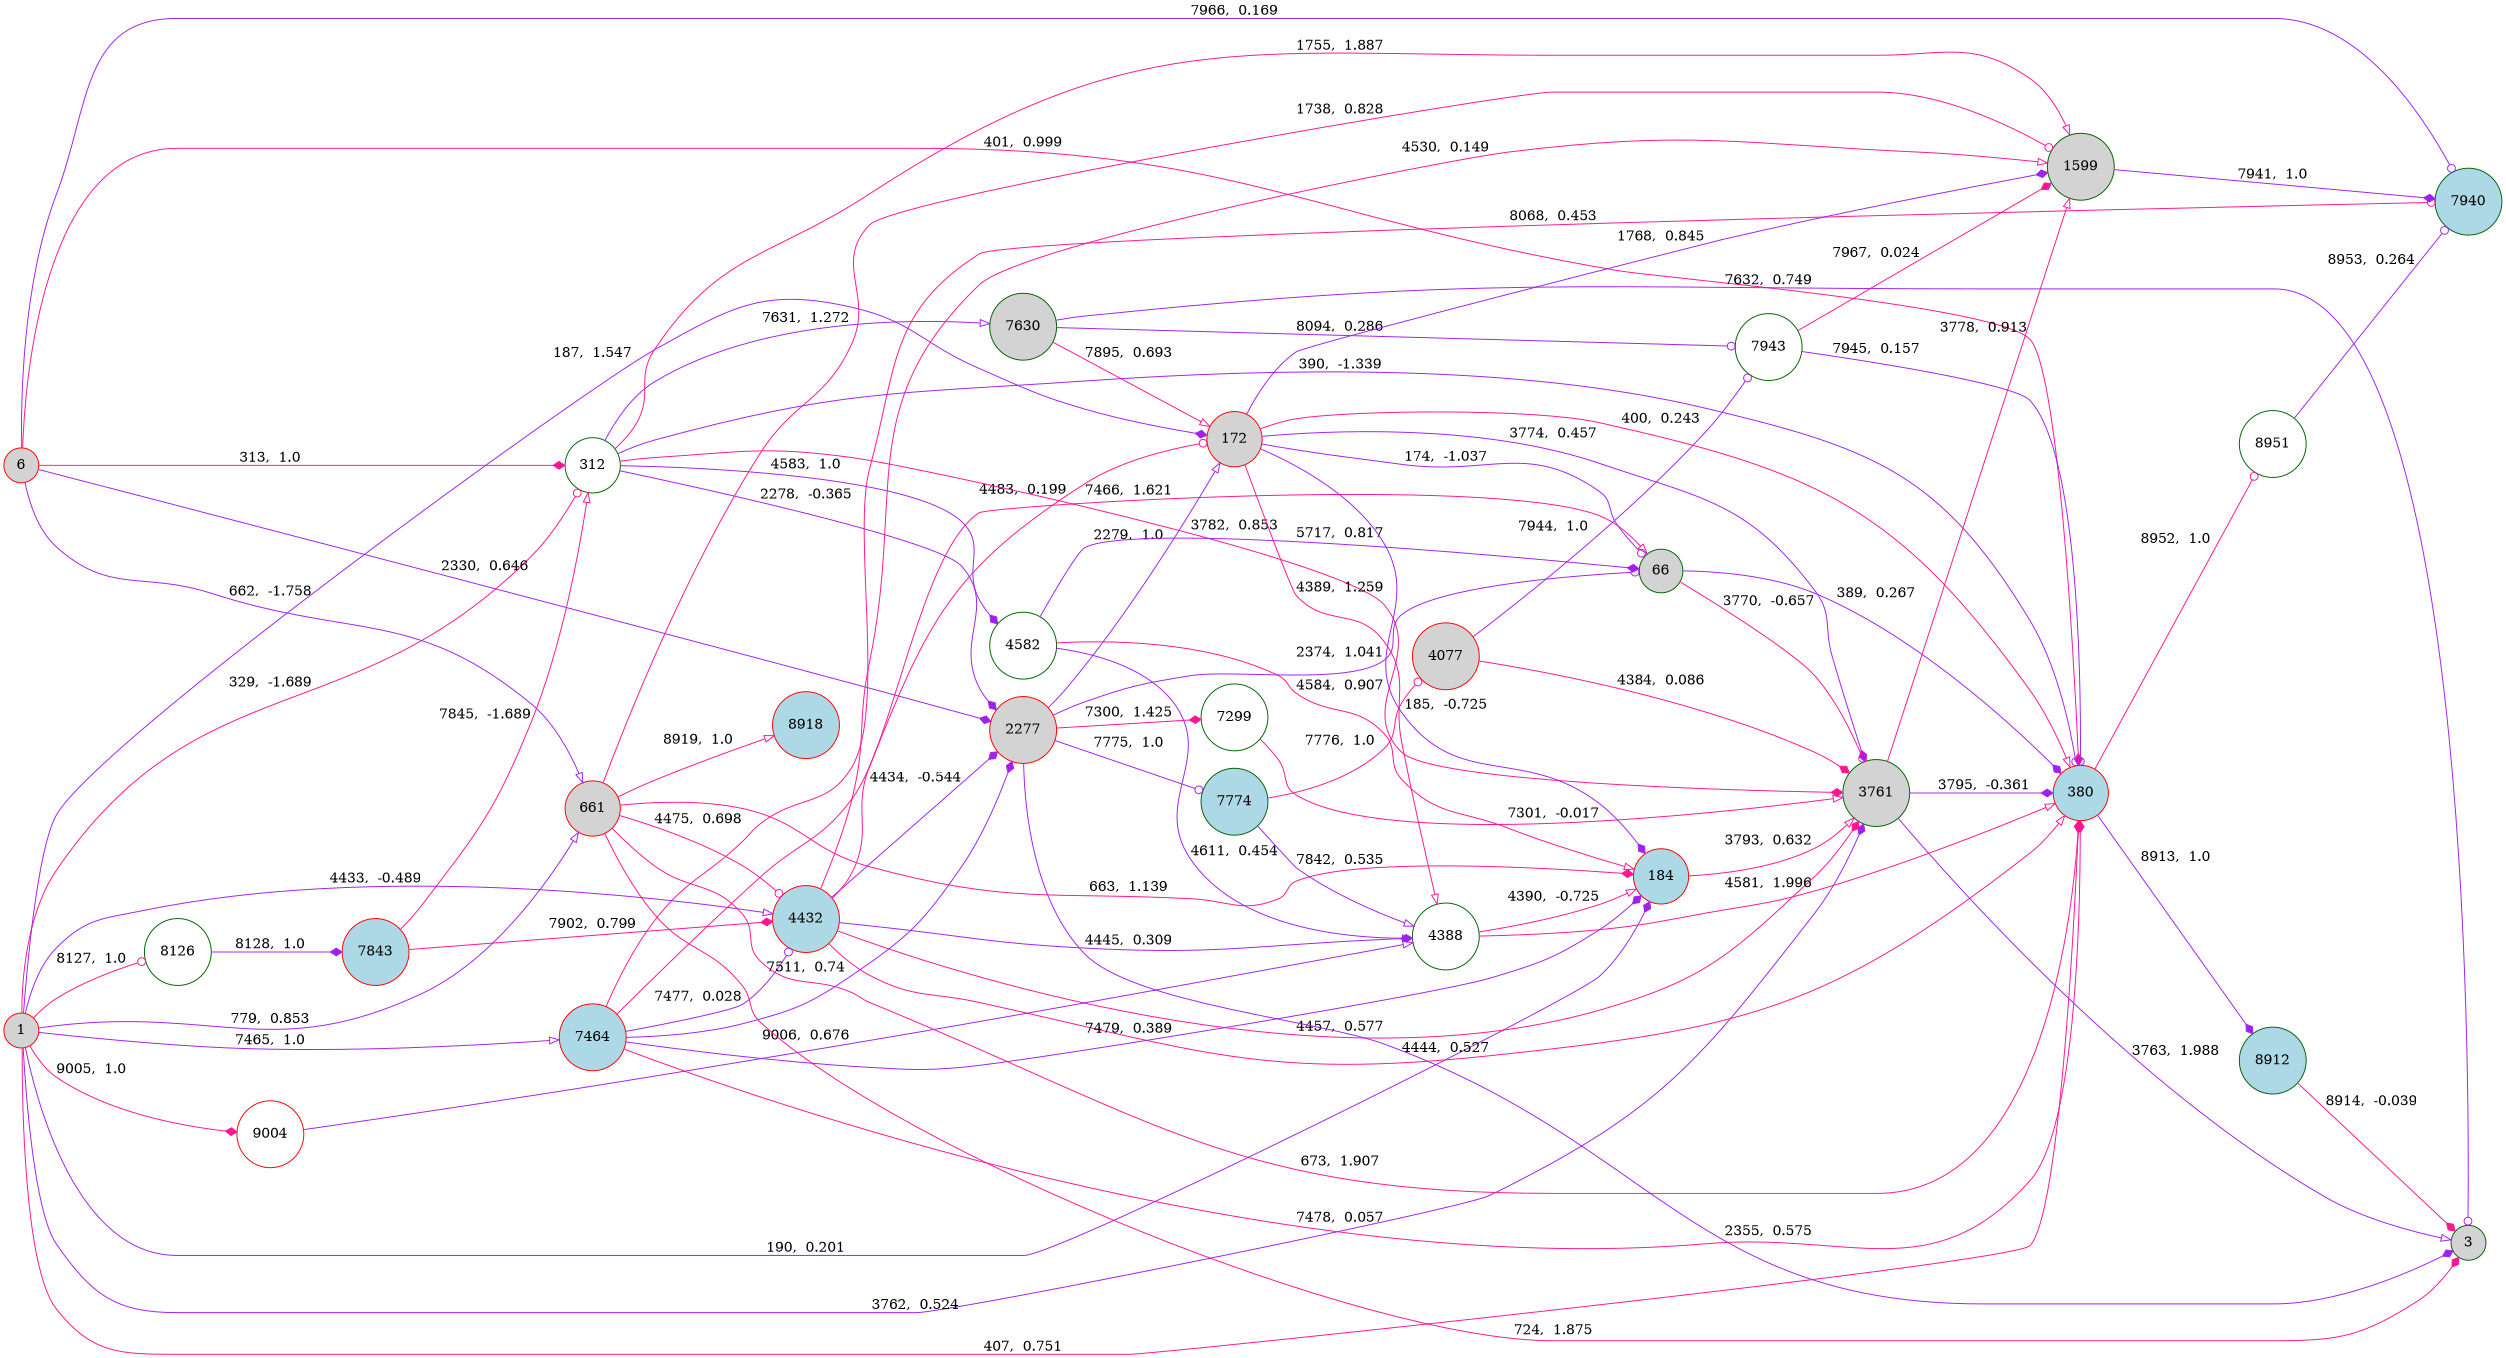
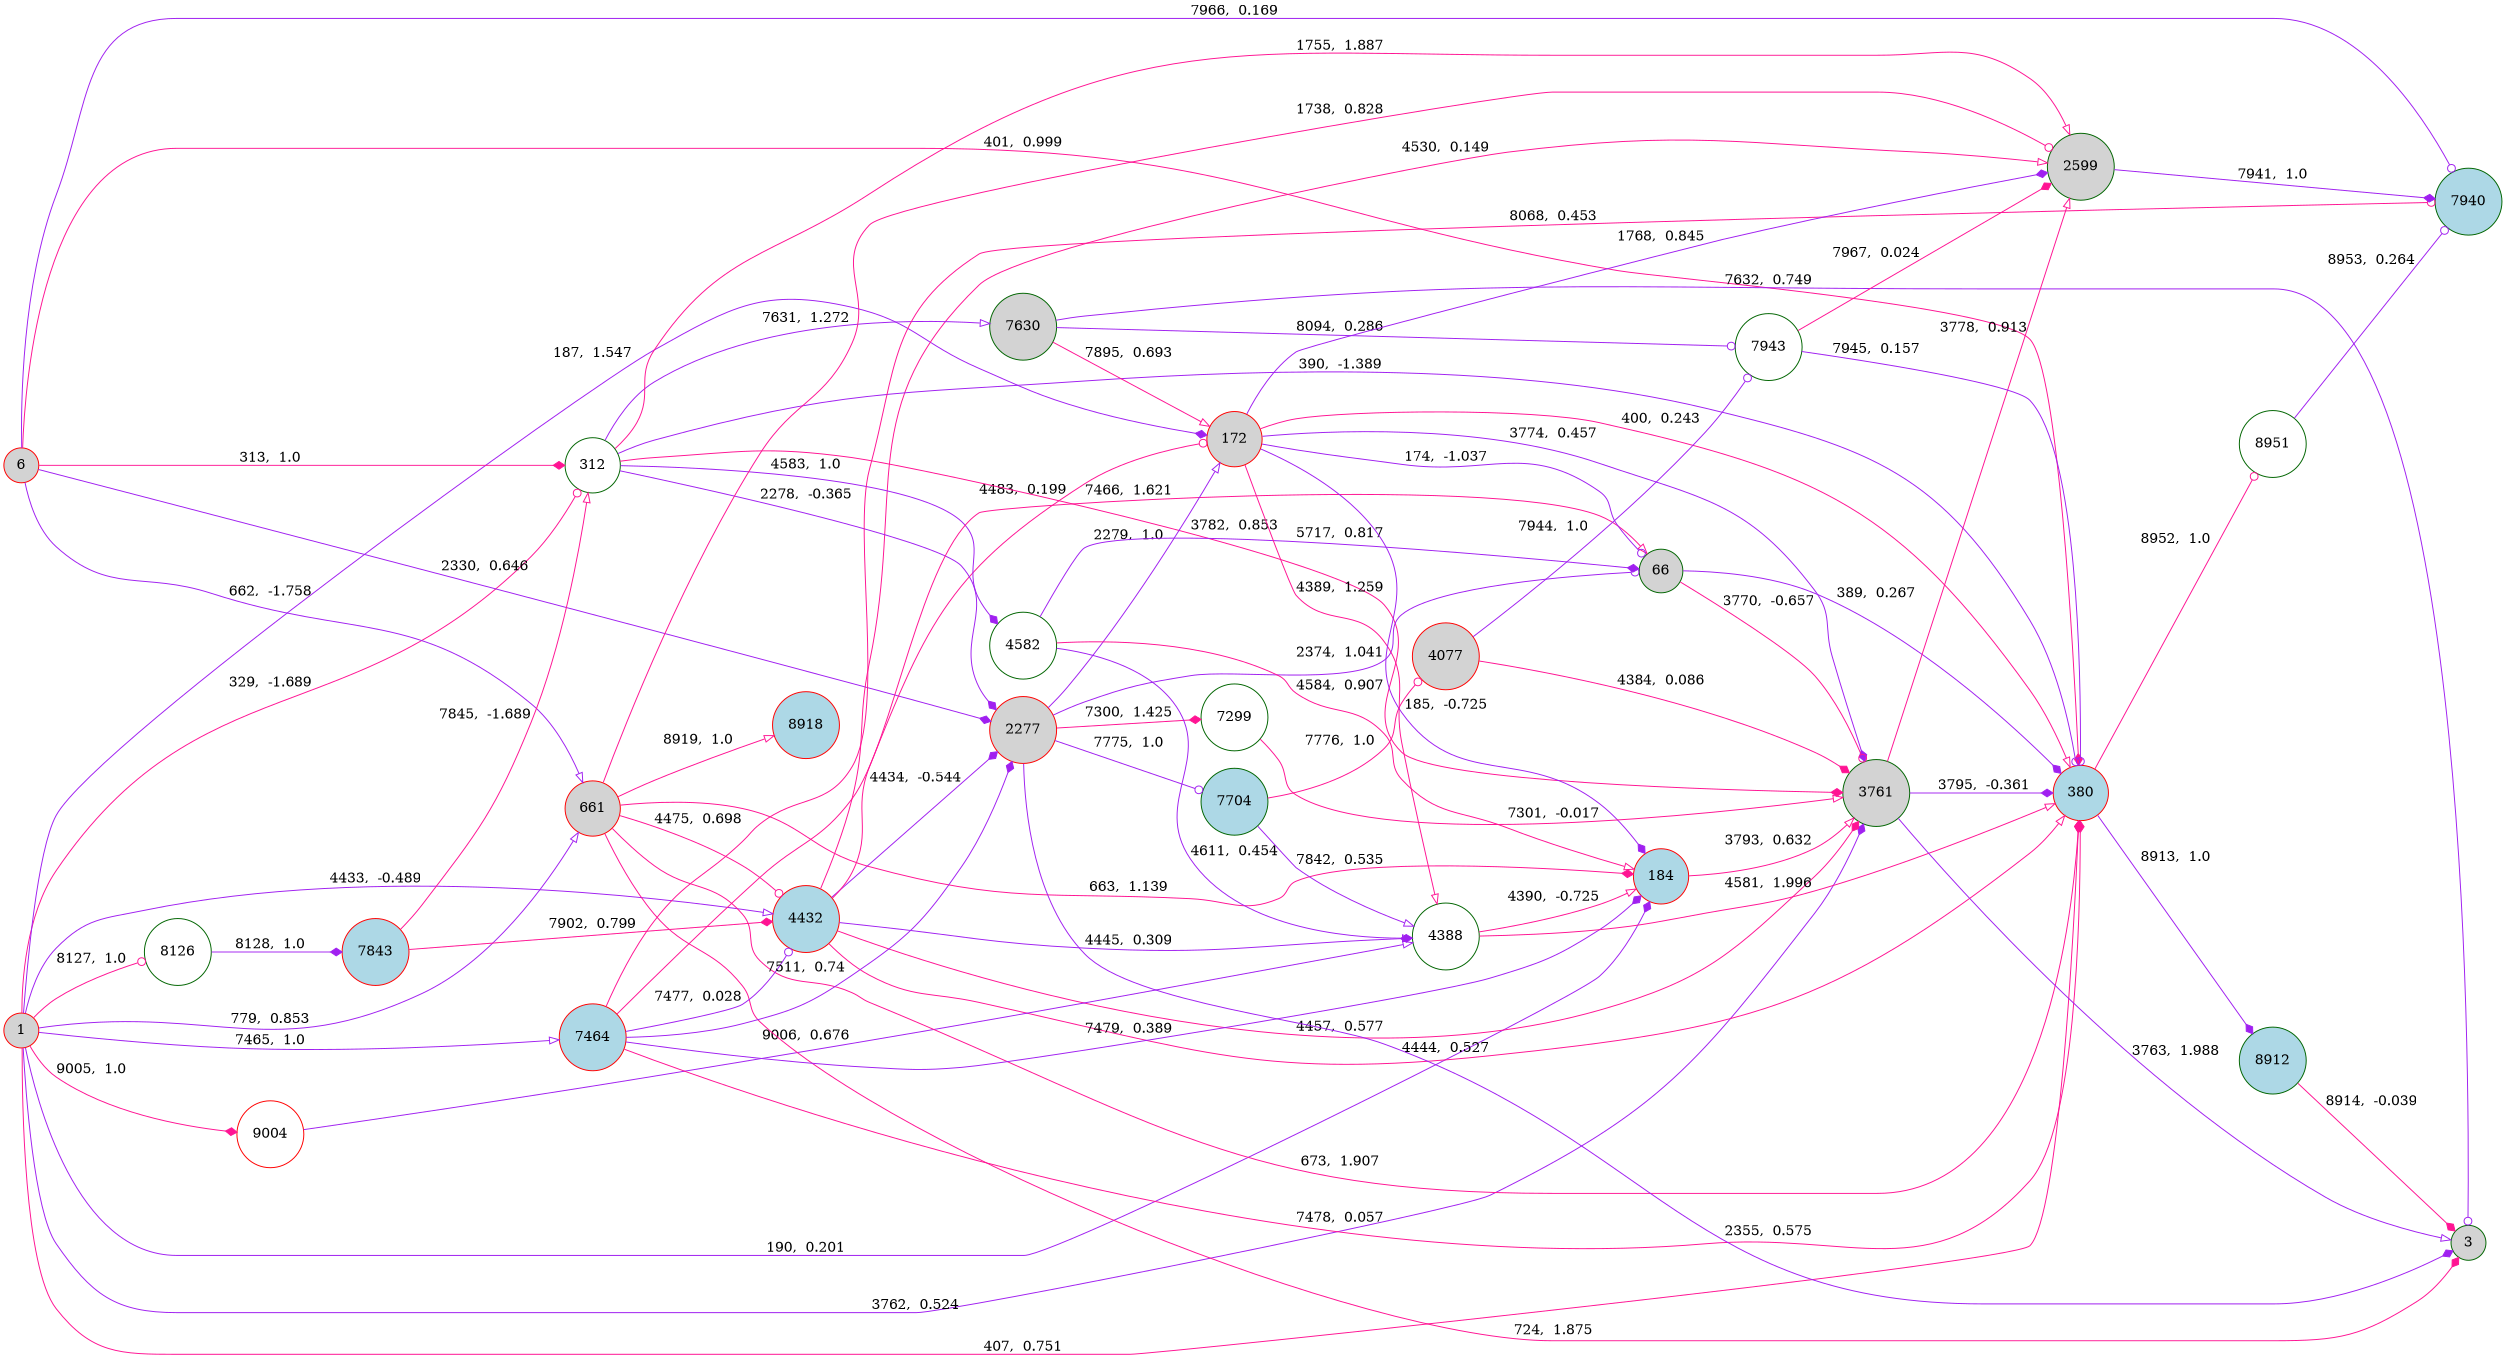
(2081, 167) -> (2081, 167)
(1340, 365) -> (1340, 365)
(1234, 802) -> (1234, 802)
